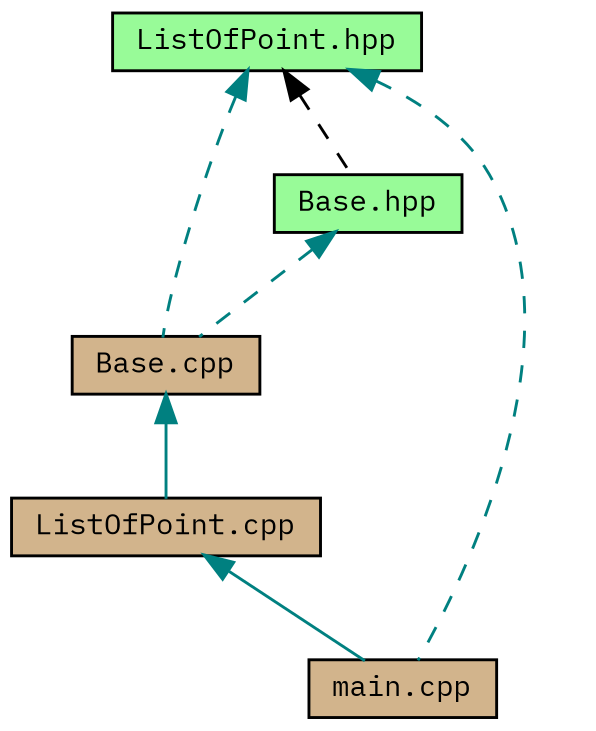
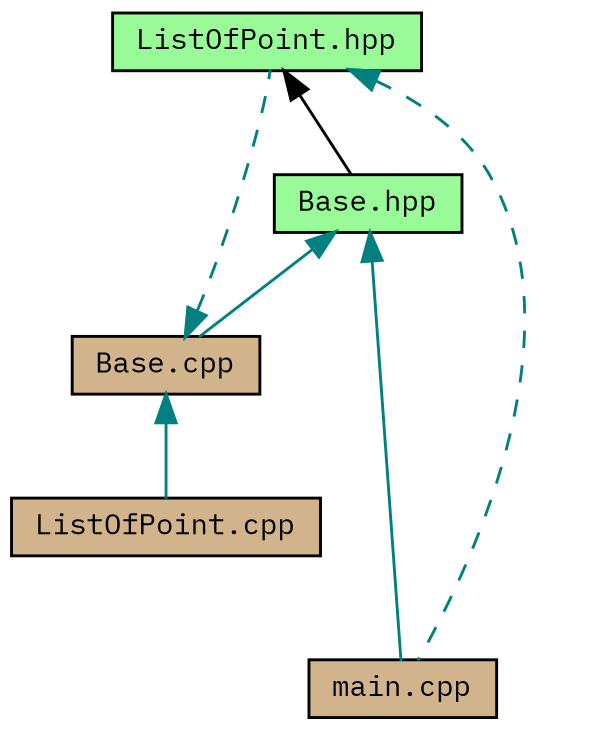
(326, 135) -> (326, 135)
(193, 215) -> (240, 192)
(256, 293) -> (256, 293)
(297, 616) -> (387, 461)
